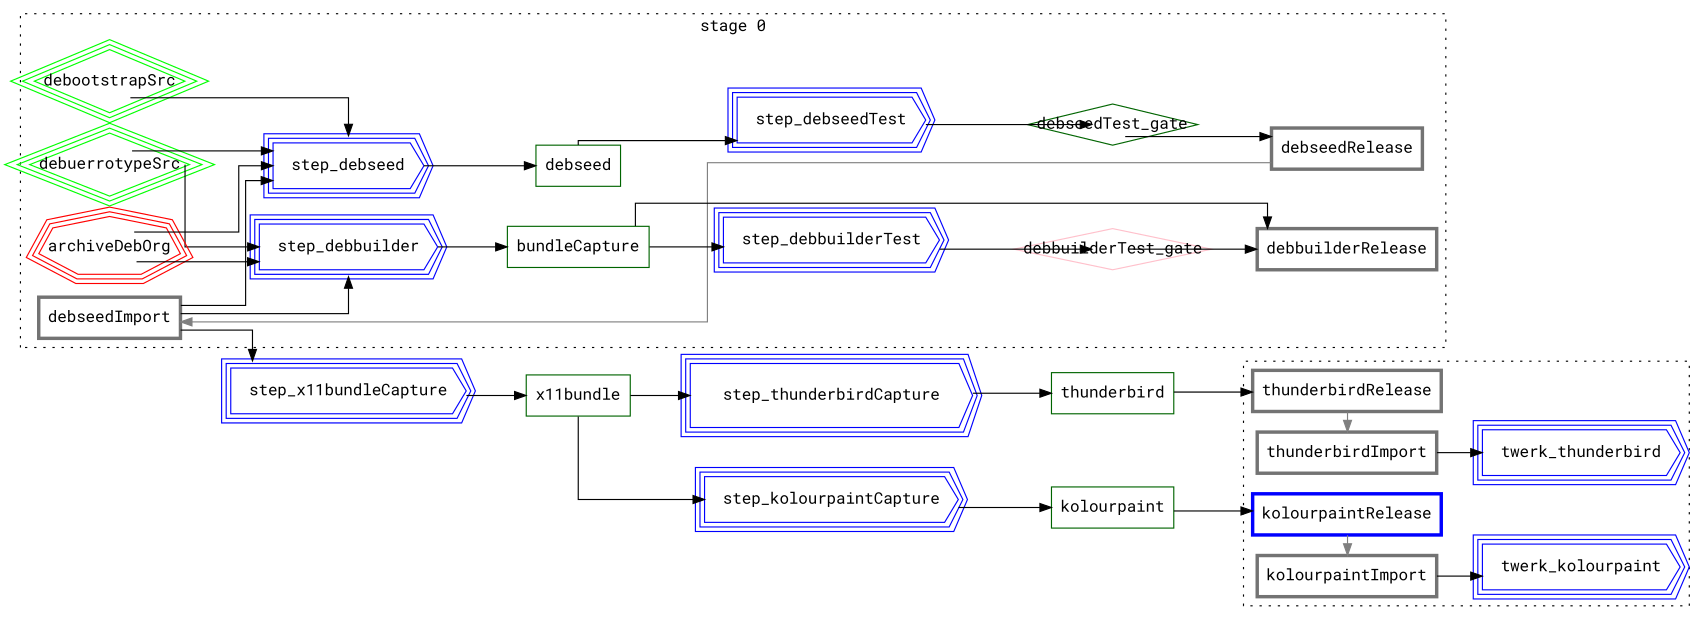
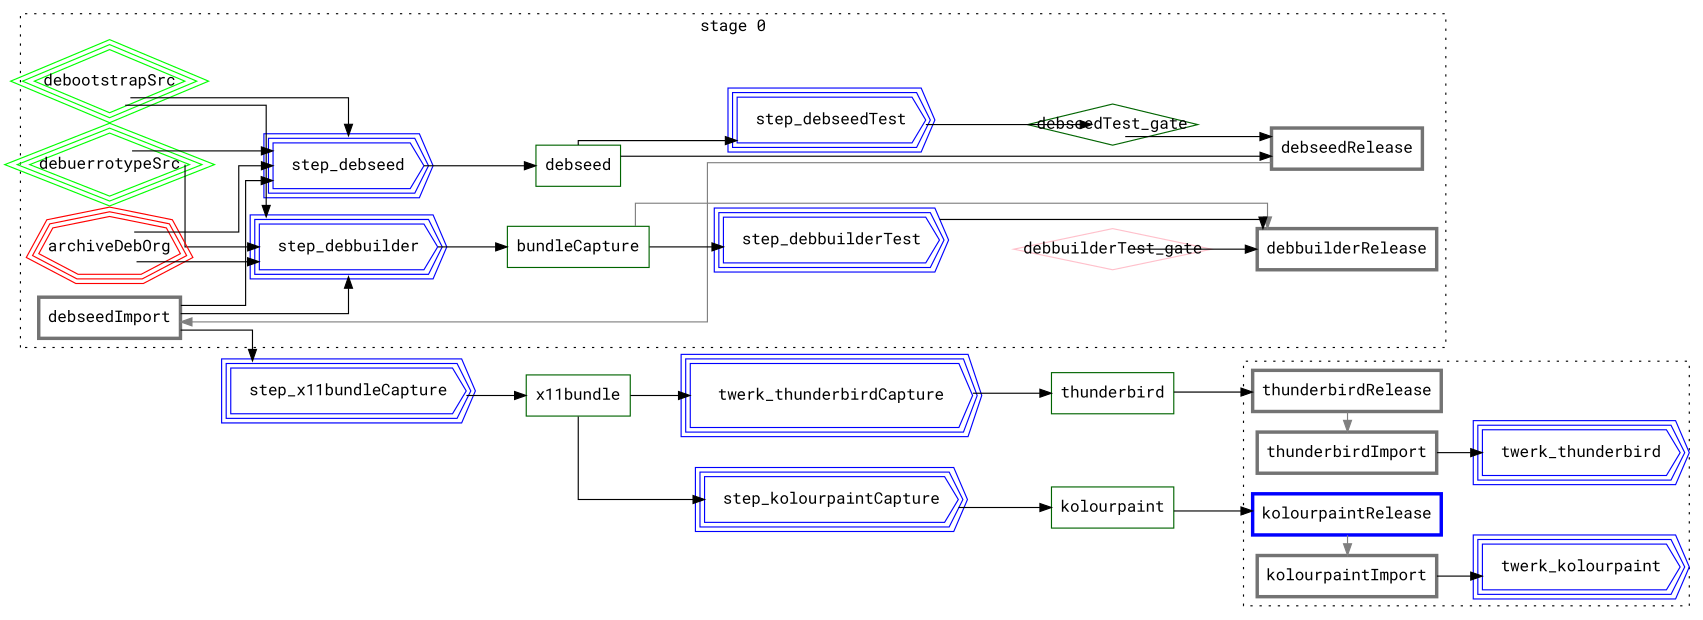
none -> (246, 105)
none -> (940, 156)
(947, 203) -> (947, 203)
(1010, 249) -> (1102, 219)
(831, 395) -> (831, 395)
